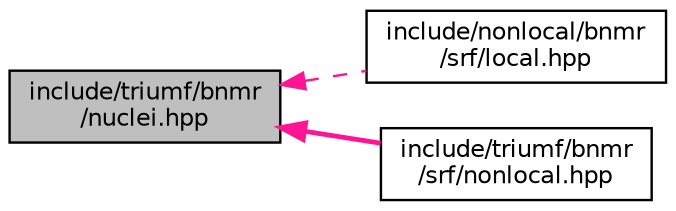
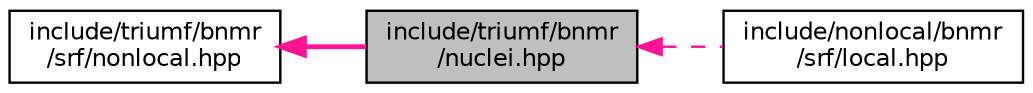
(343, 137) -> (335, 47)
